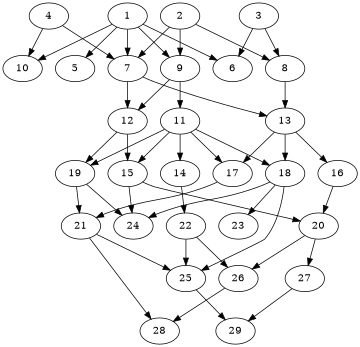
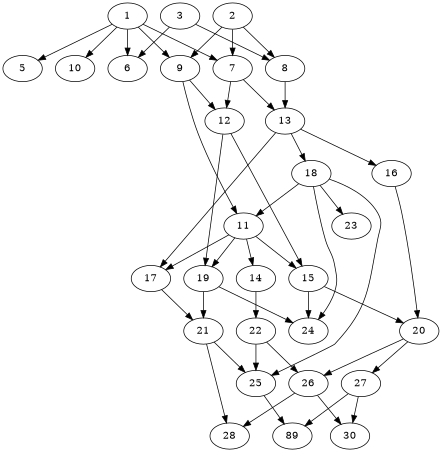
(49, 16) -> none
(229, 146) -> (280, 198)
(236, 331) -> (292, 436)
none -> (350, 436)
